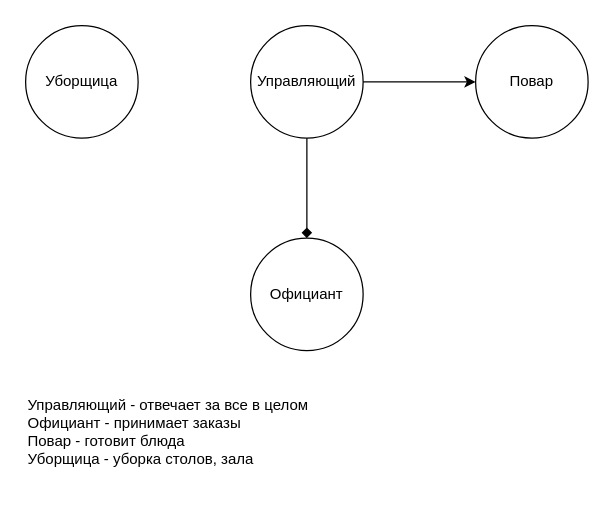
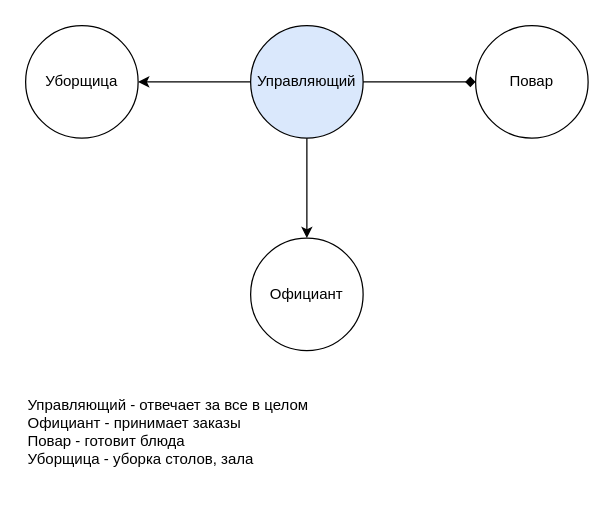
none -> (198, 82)
(307, 82) -> (307, 82)
(466, 82) -> (465, 82)
(307, 227) -> (307, 228)
